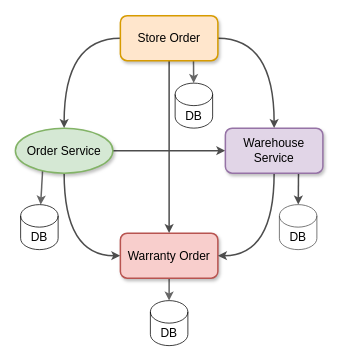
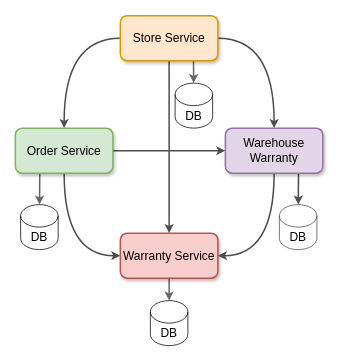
(169, 38) -> (169, 38)
(64, 150) -> (64, 150)
(274, 150) -> (274, 150)
(169, 255) -> (169, 255)
